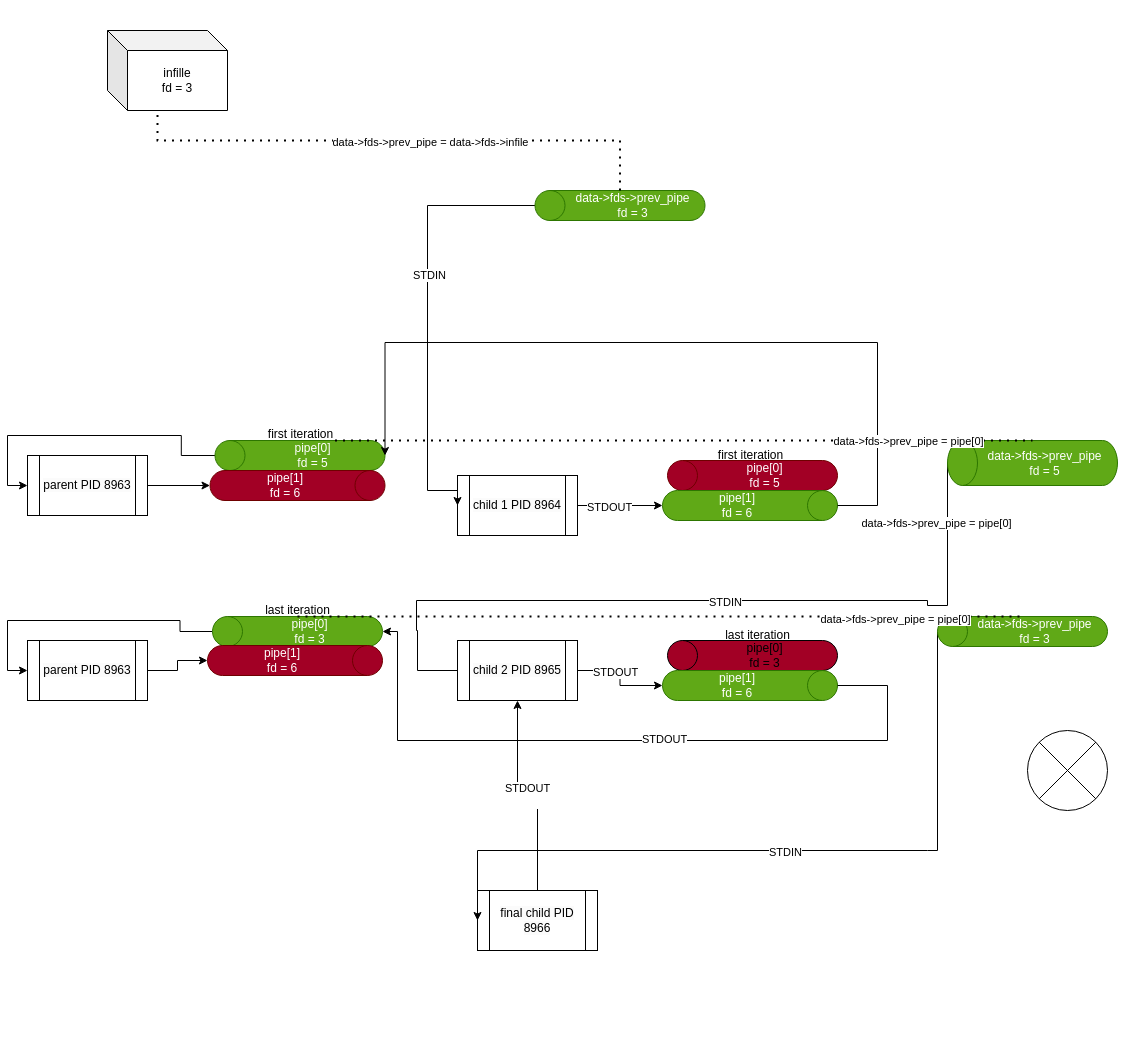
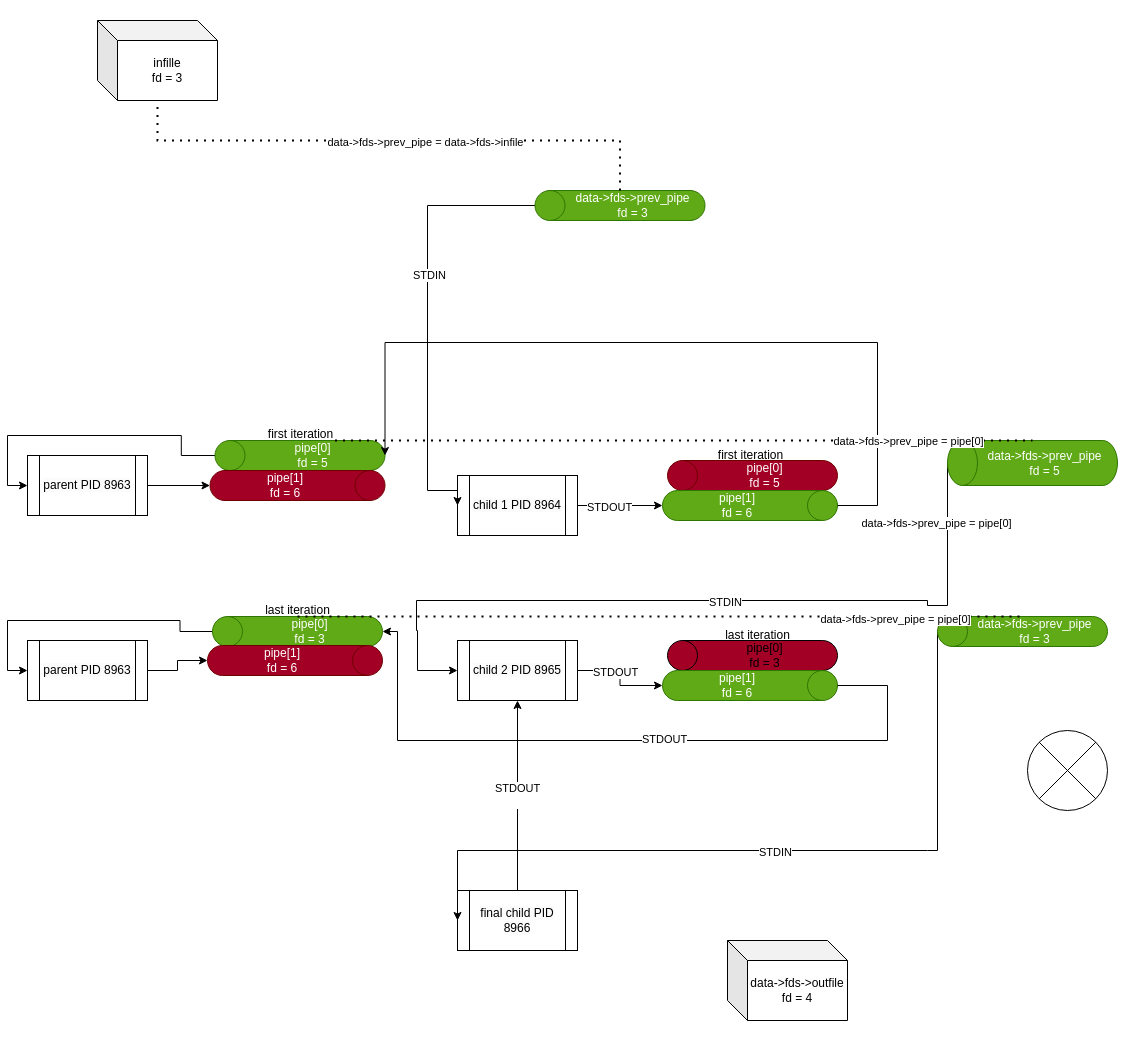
(168, 71) -> (158, 61)
(452, 671) -> (449, 671)
(538, 921) -> (518, 921)
none -> (788, 981)
